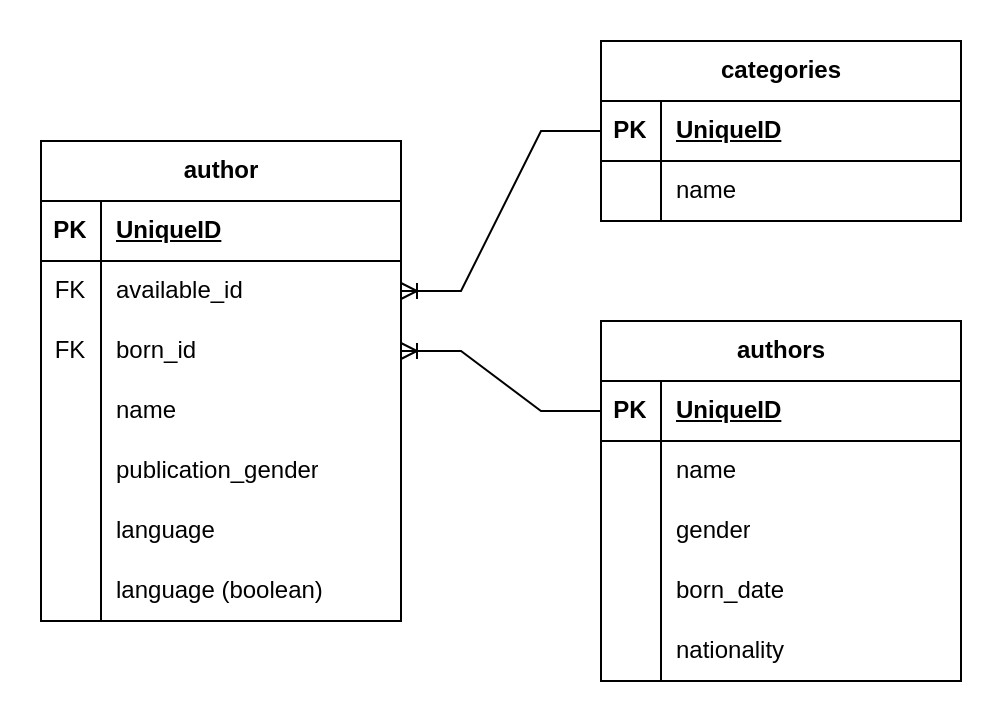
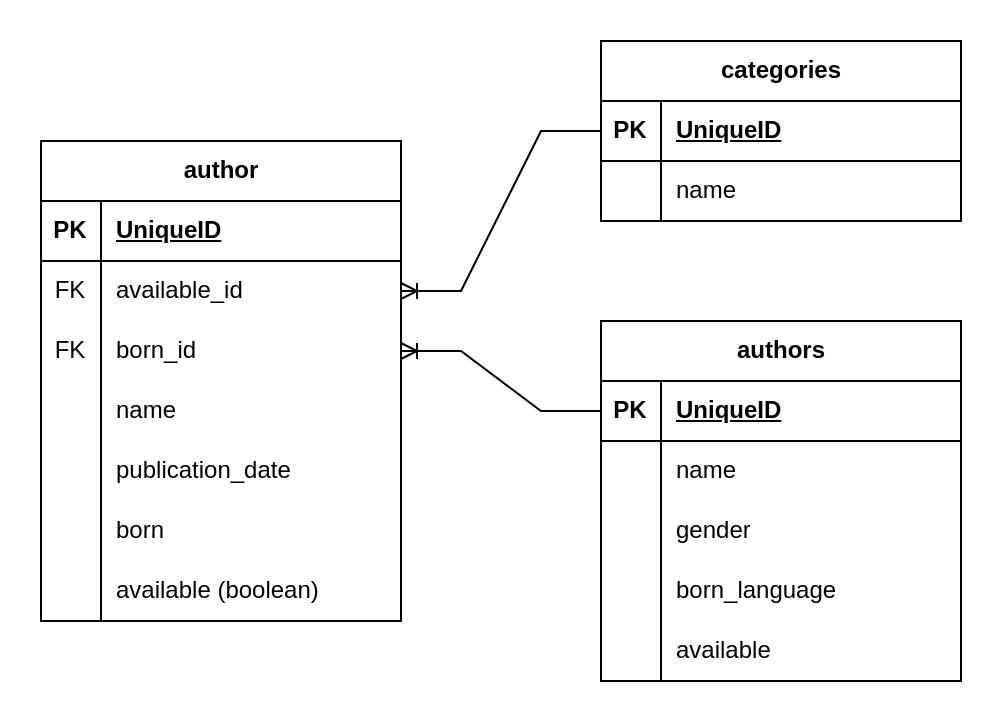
(229, 471) -> (215, 471)
(168, 531) -> (144, 531)
(229, 591) -> (229, 591)
(737, 591) -> (761, 591)
(742, 651) -> (728, 651)
